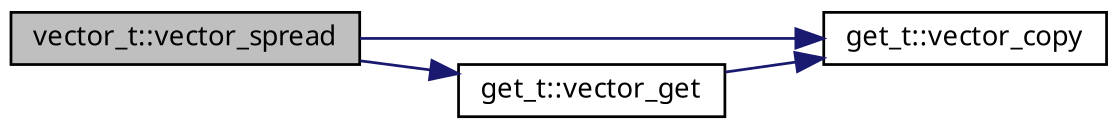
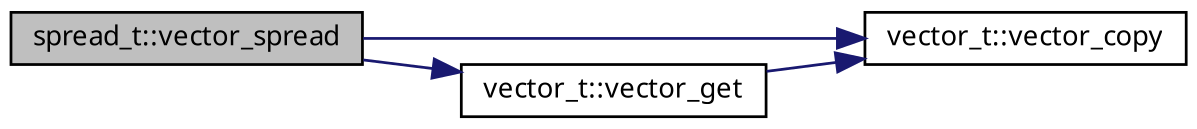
(185, 38) -> (187, 38)
(965, 38) -> (1026, 38)
(592, 91) -> (614, 91)
